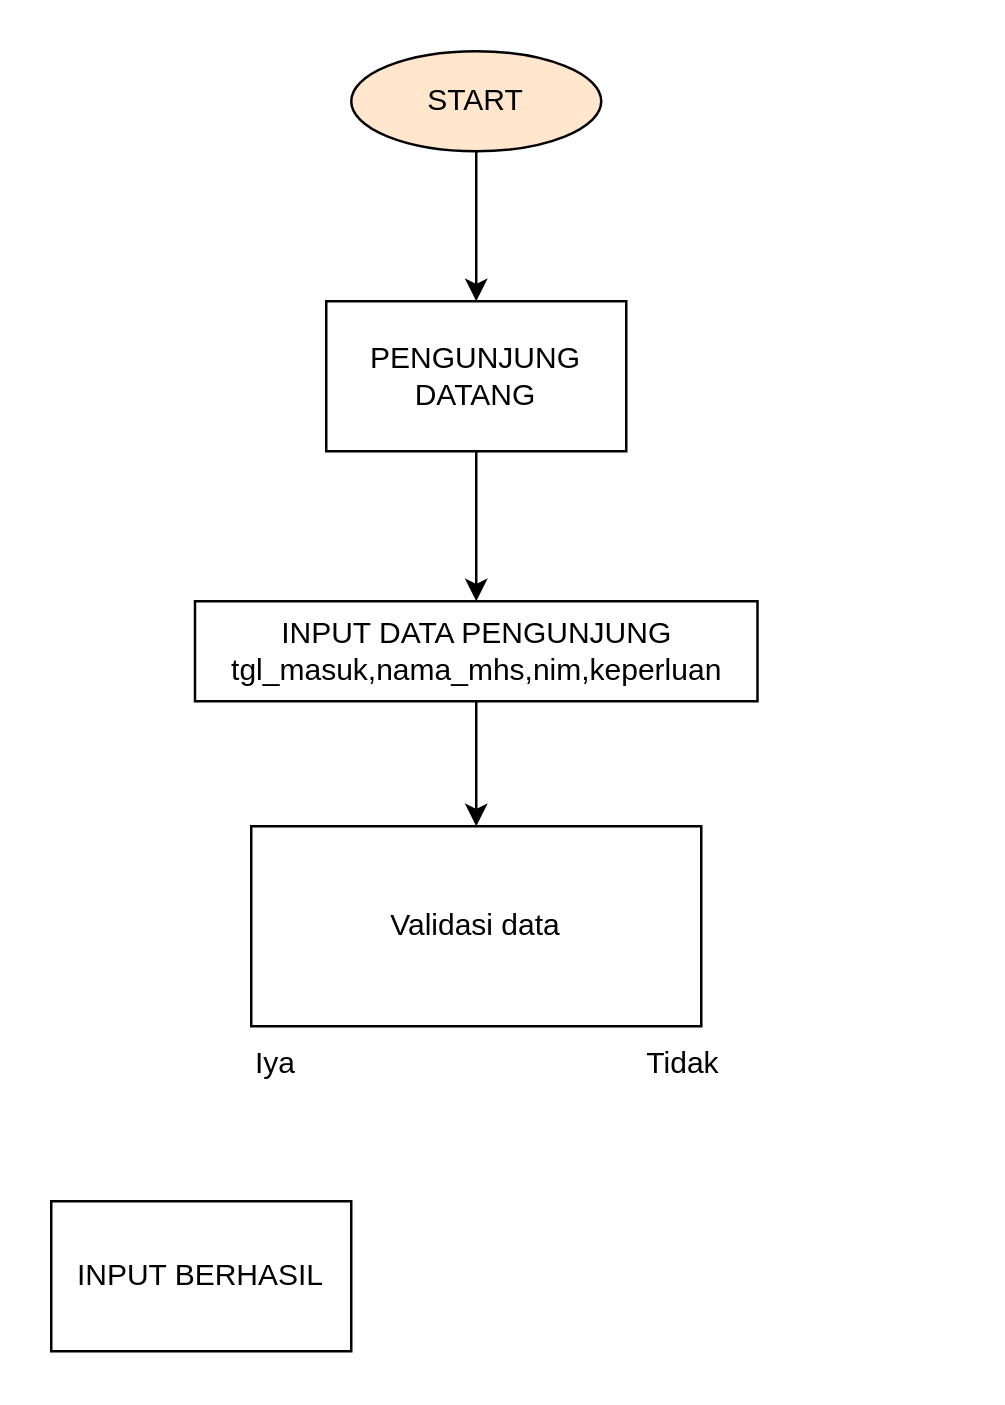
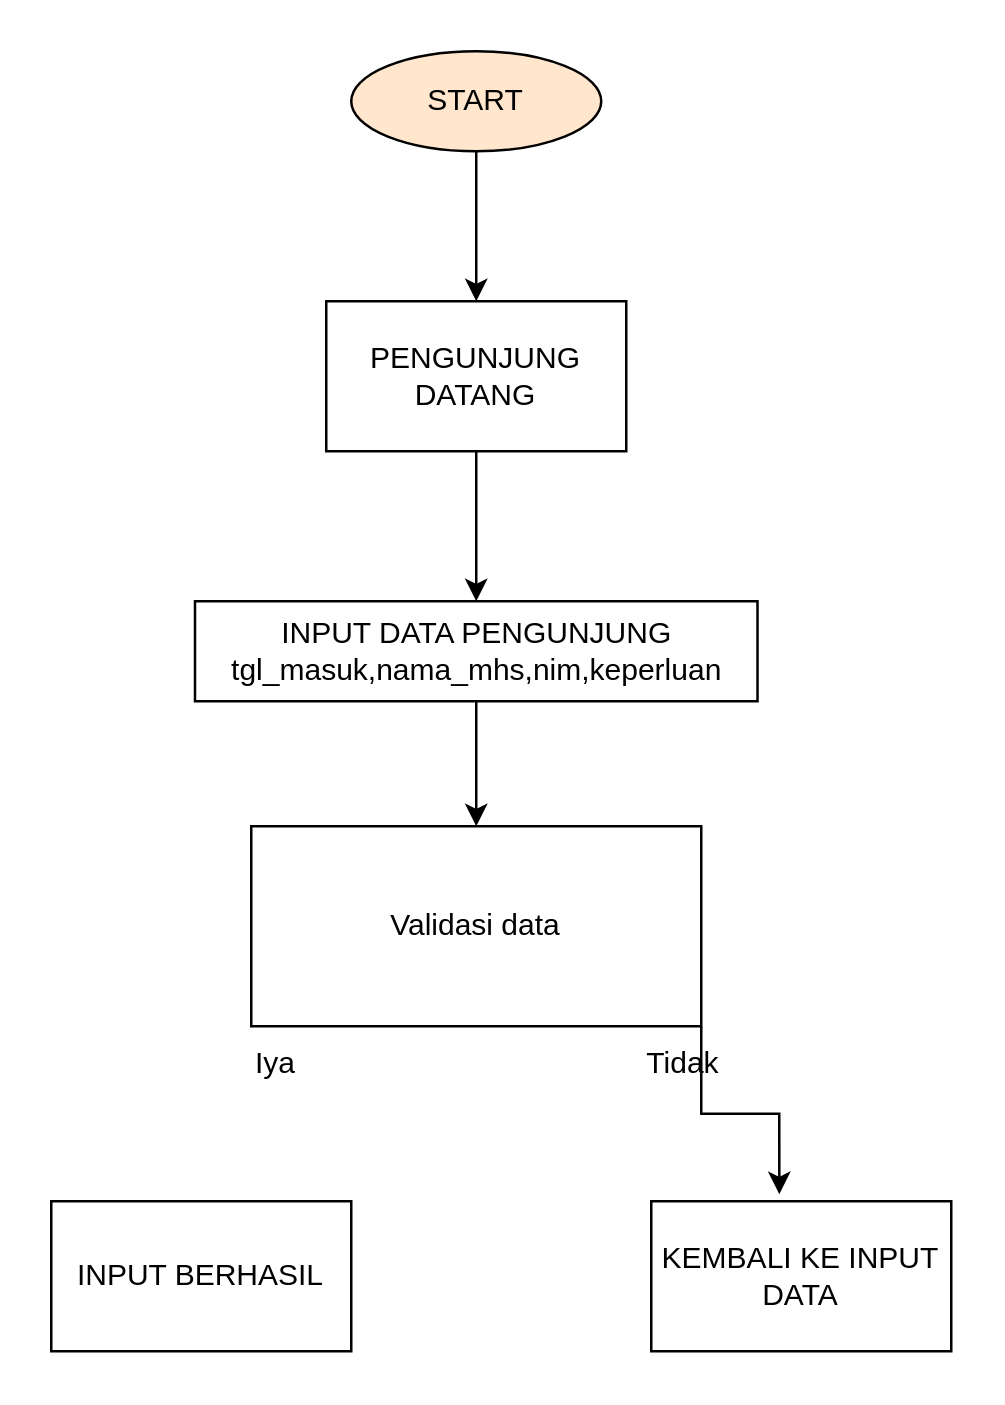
none -> (729, 1114)
none -> (801, 1276)
